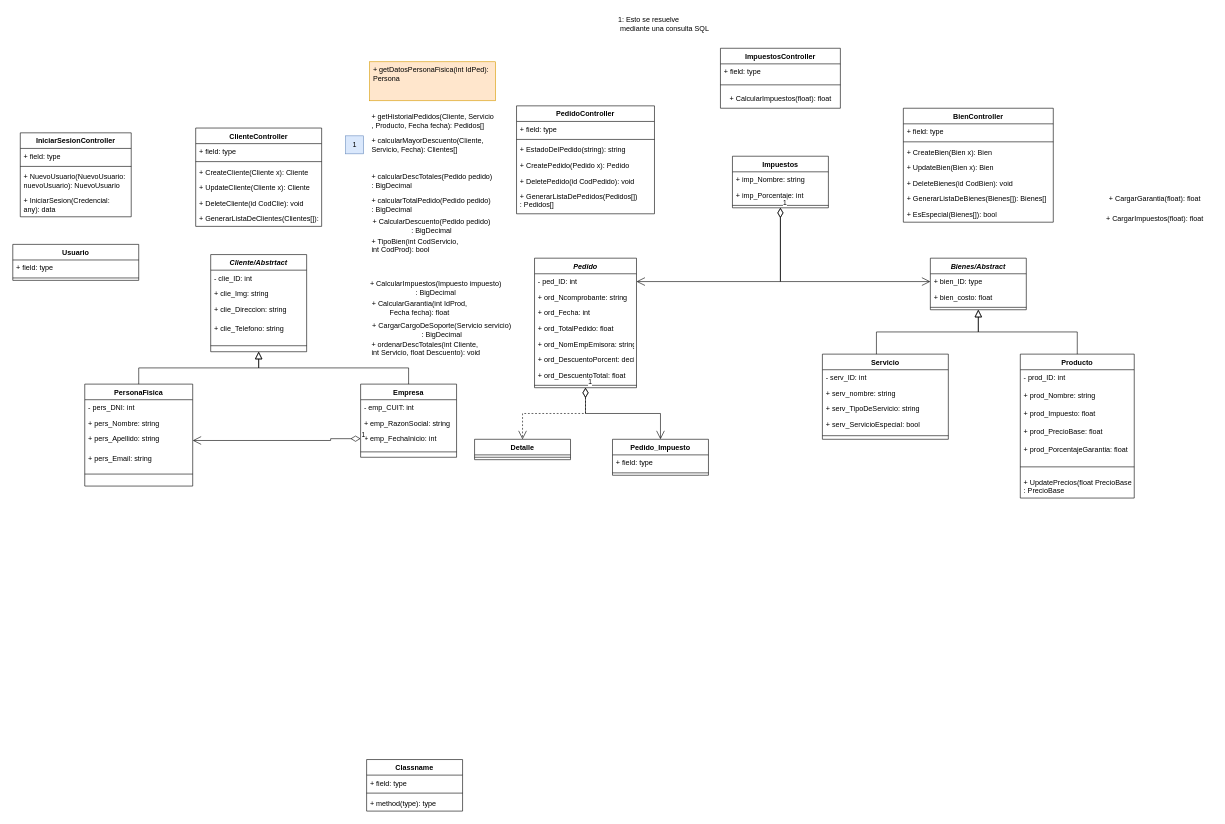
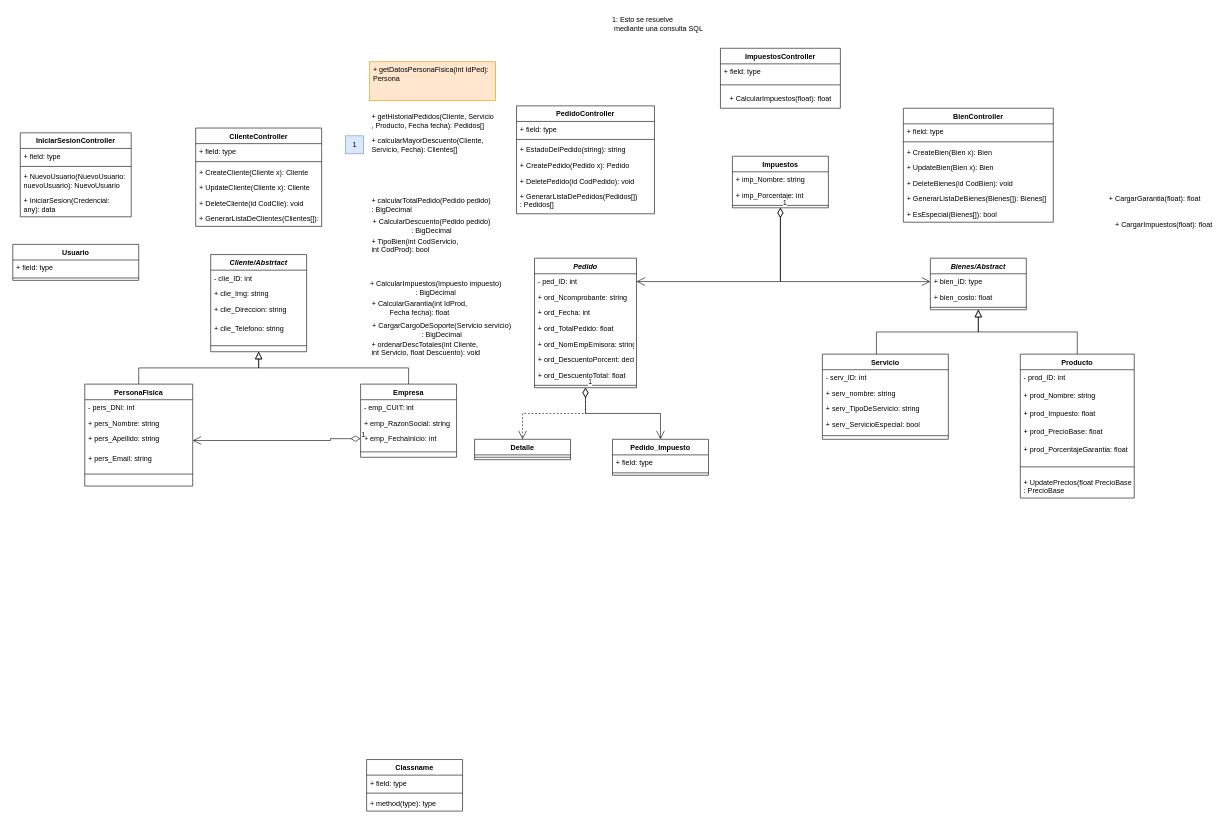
(648, 24) -> (642, 24)
(434, 181) -> none
(1155, 219) -> (1164, 225)
